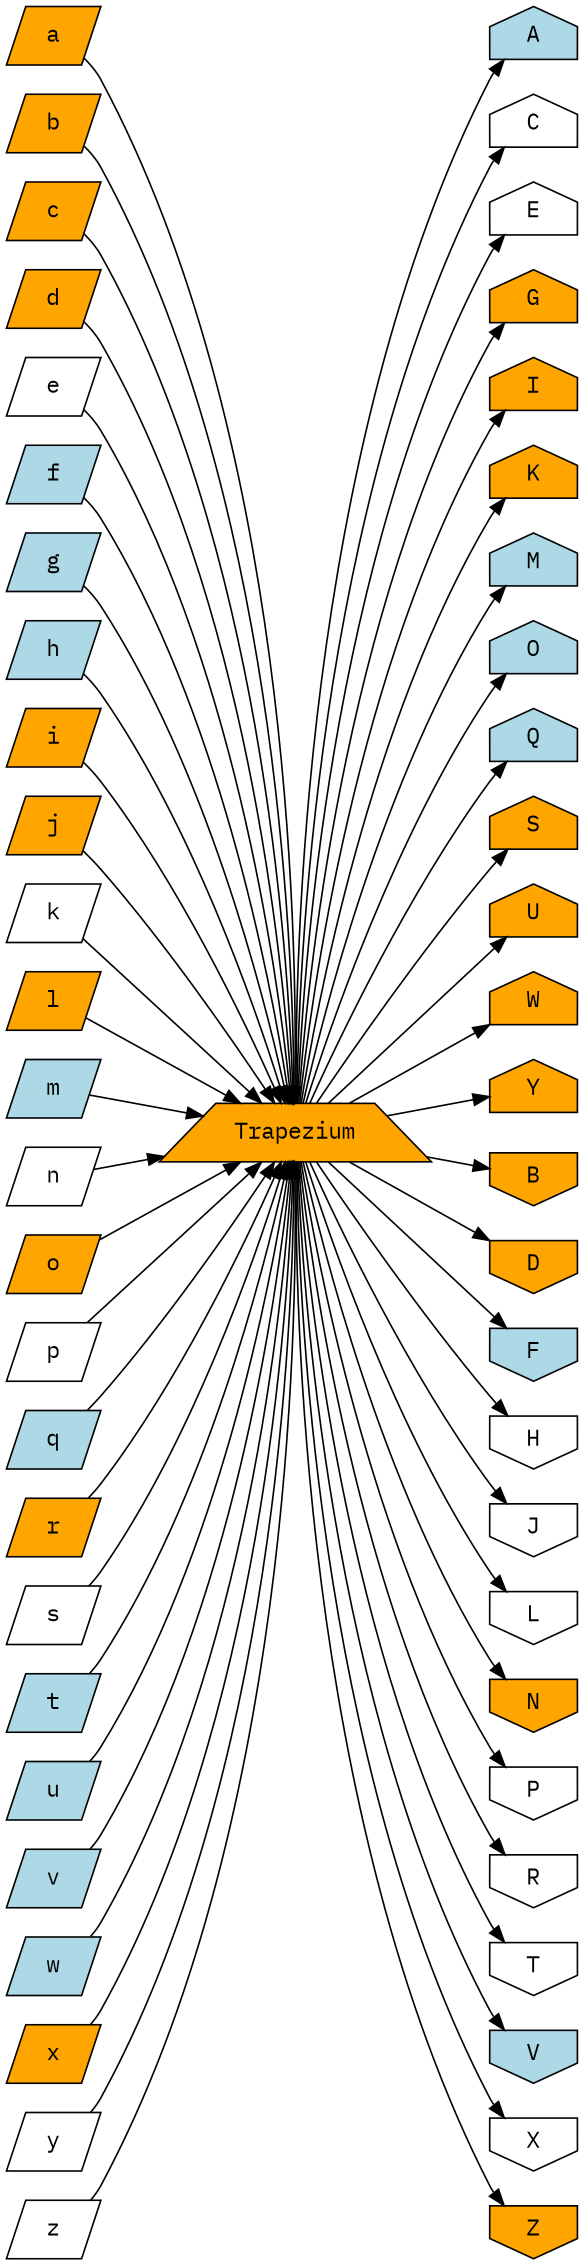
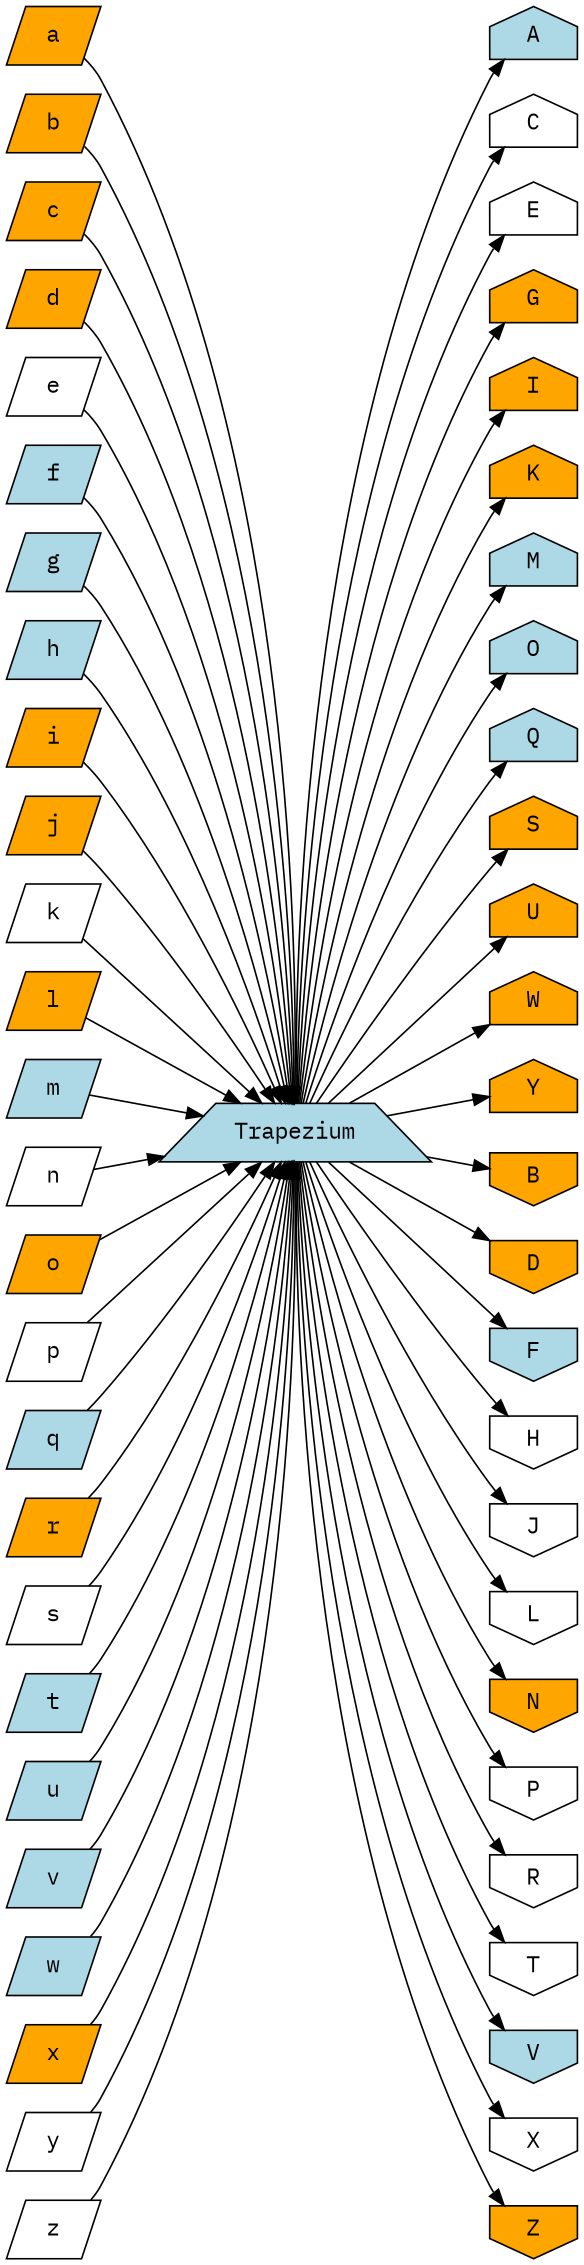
(295, 1133) -> (295, 1133)
